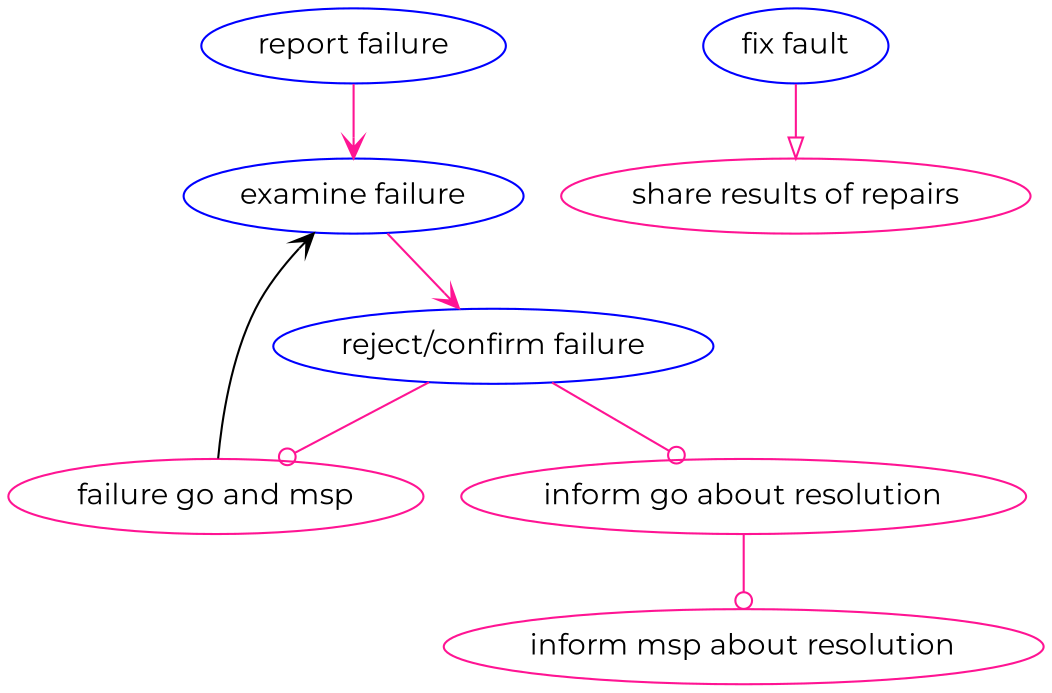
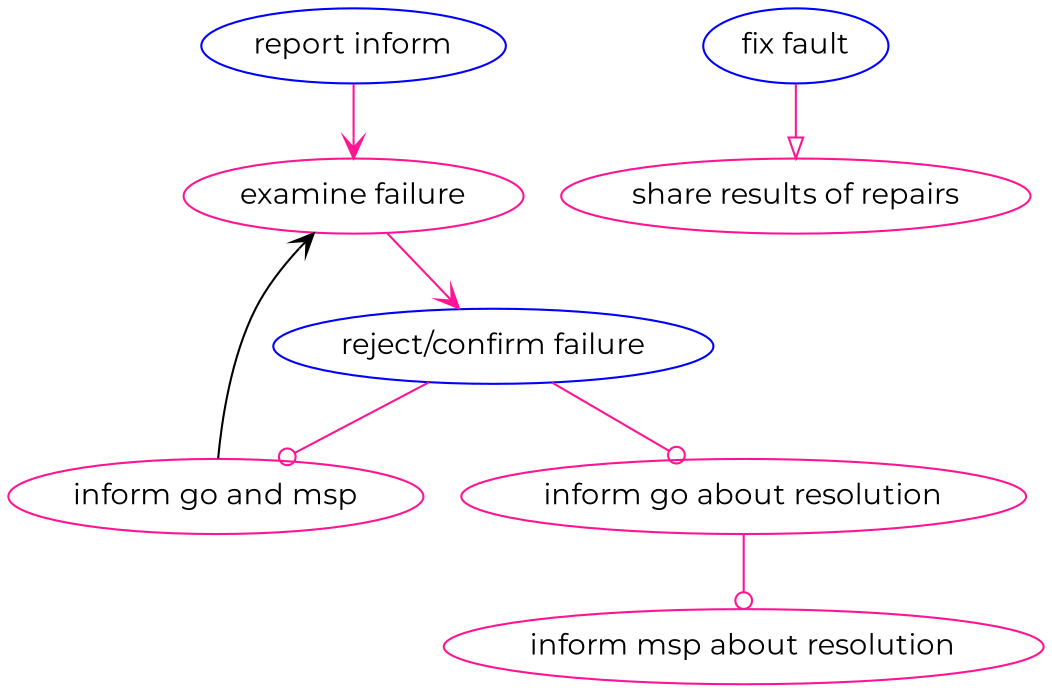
(354, 46) -> (354, 46)
(354, 196) -> (354, 196)
(216, 496) -> (216, 496)
